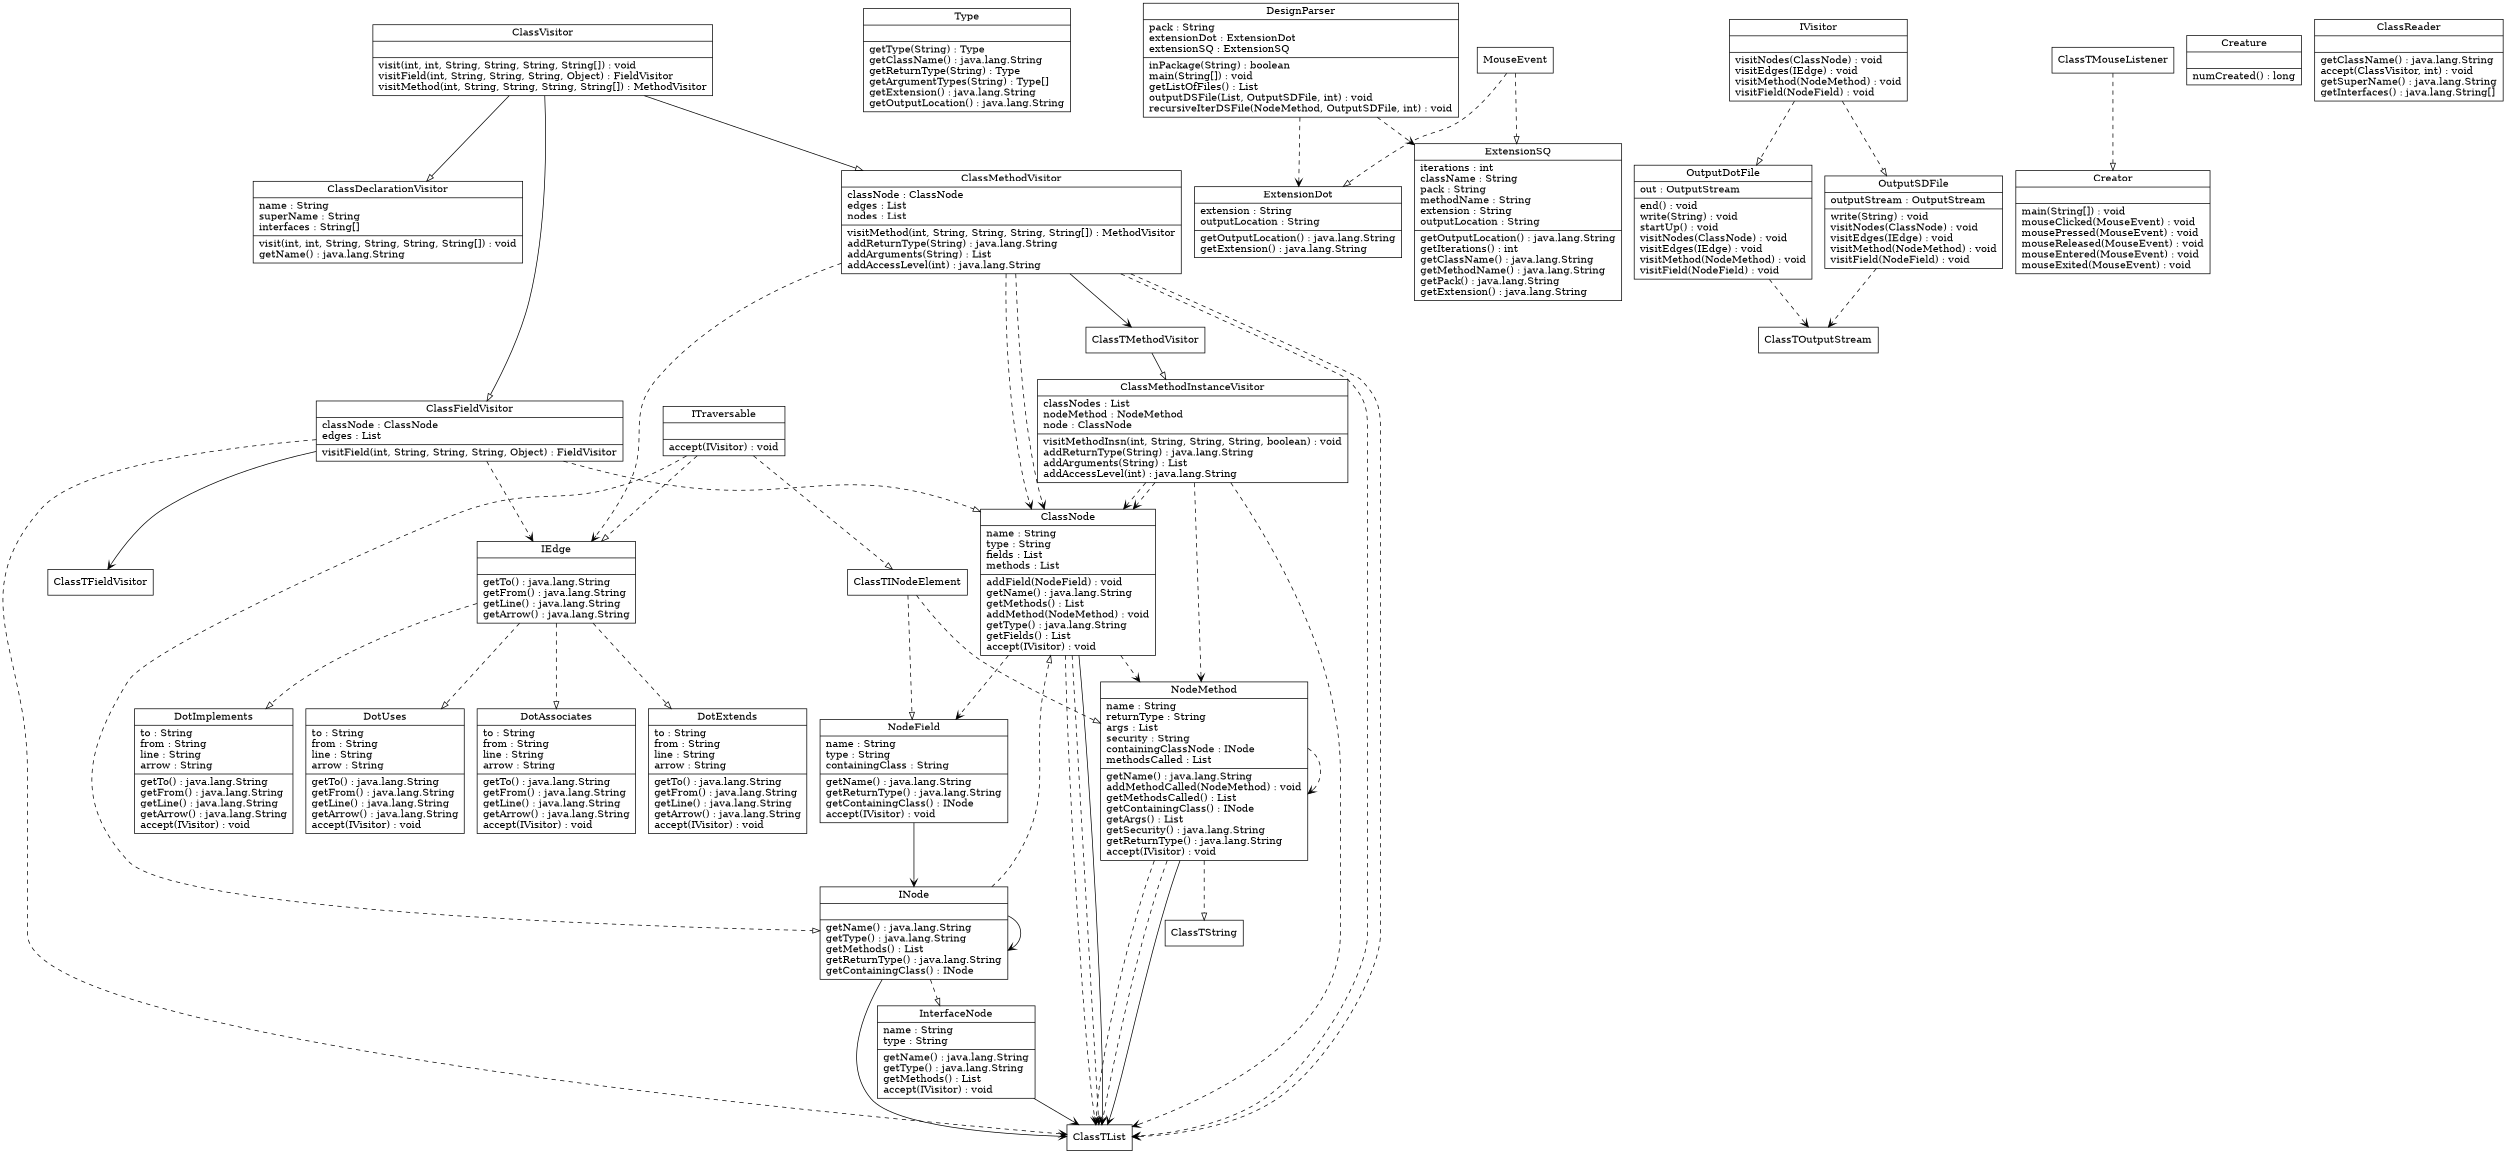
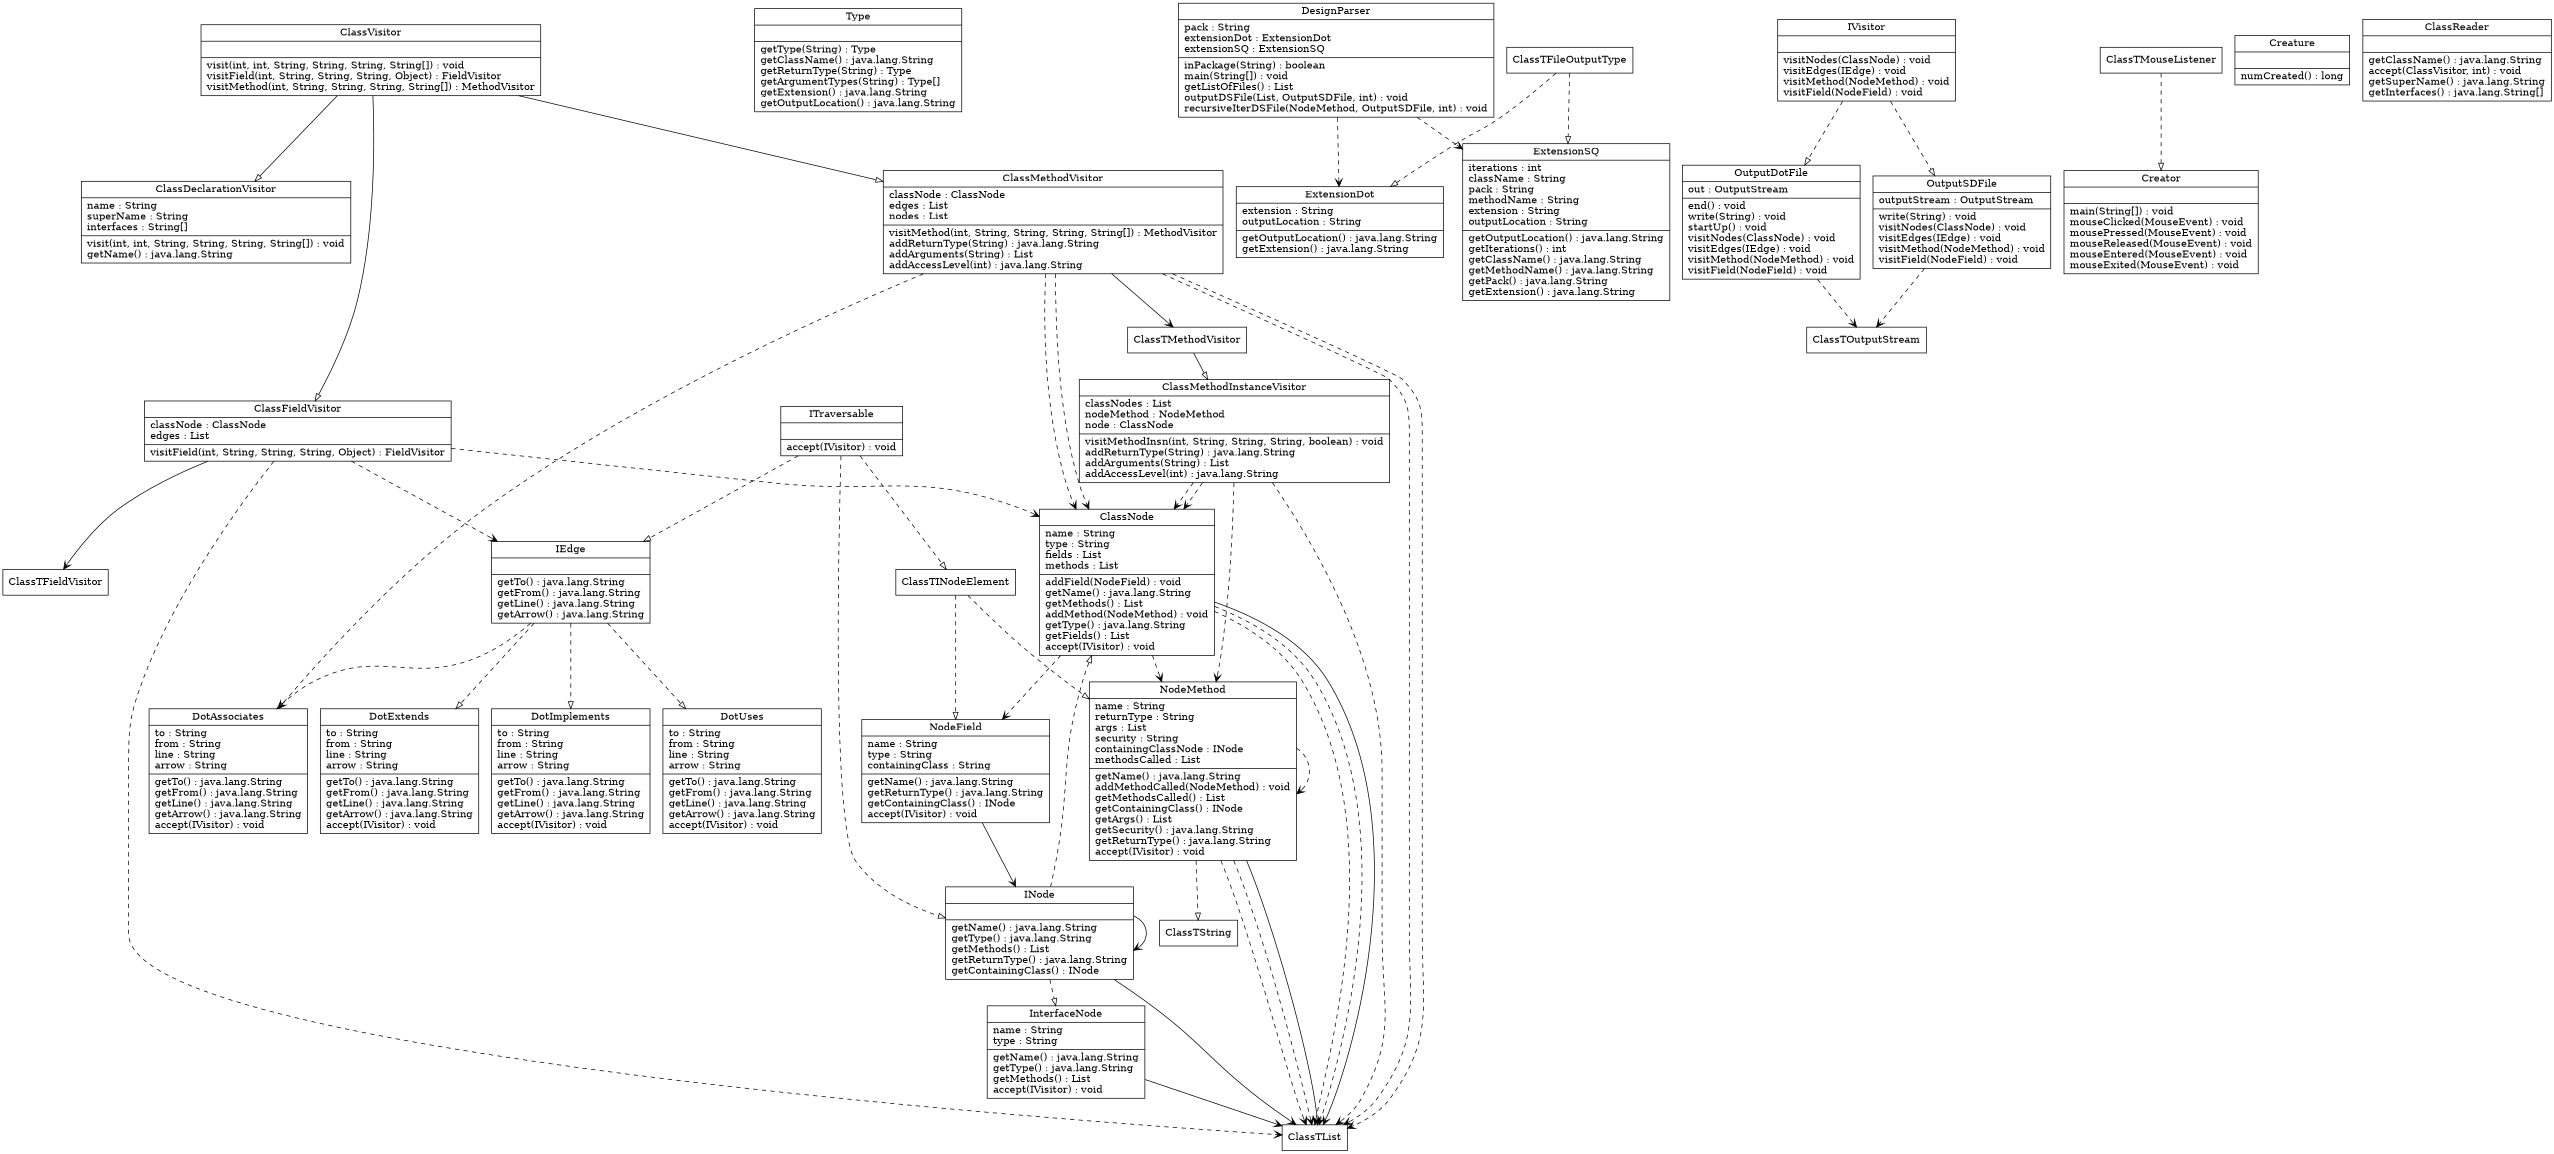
(1515, 60) -> (1570, 60)
(673, 361) -> (576, 449)
(769, 489) -> (743, 480)
